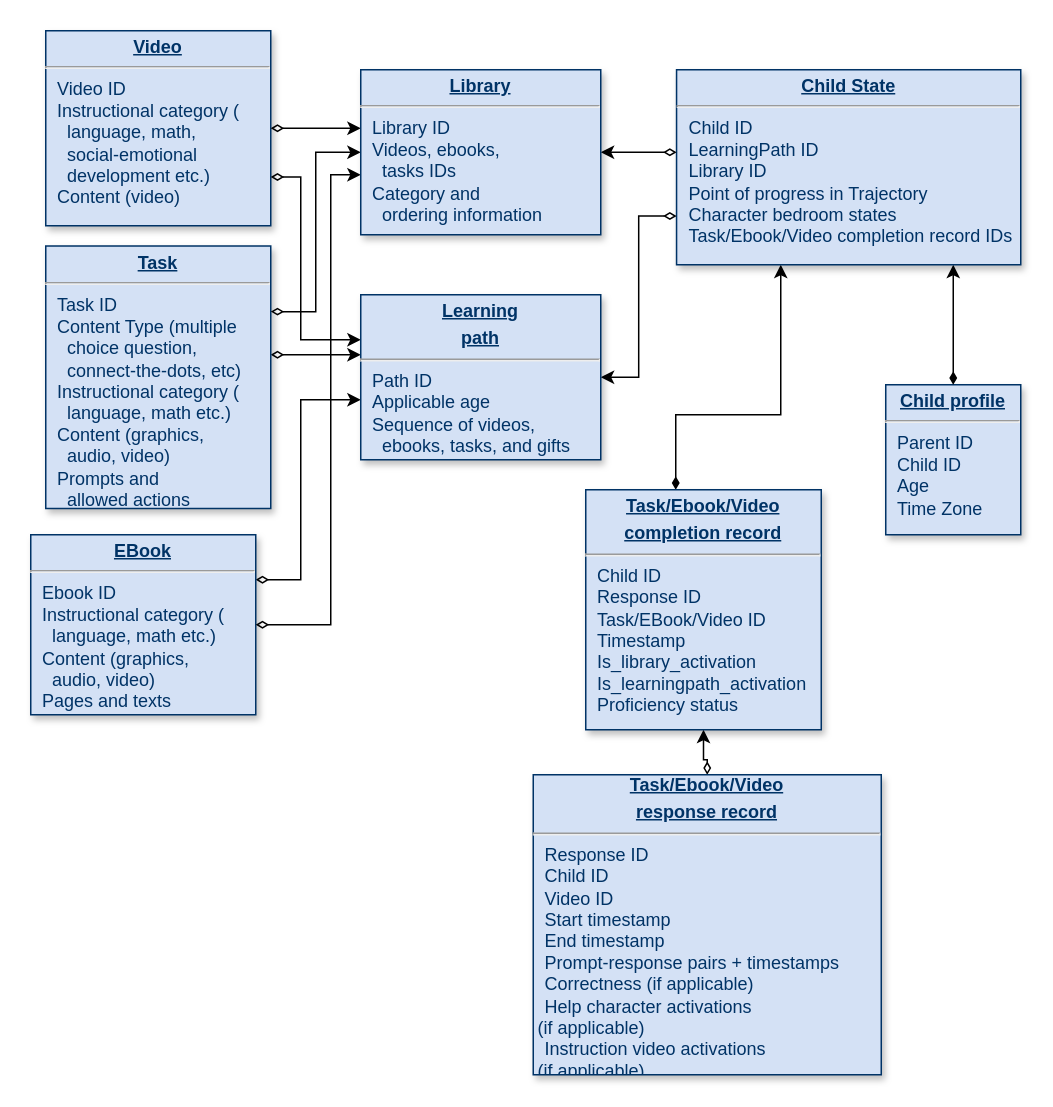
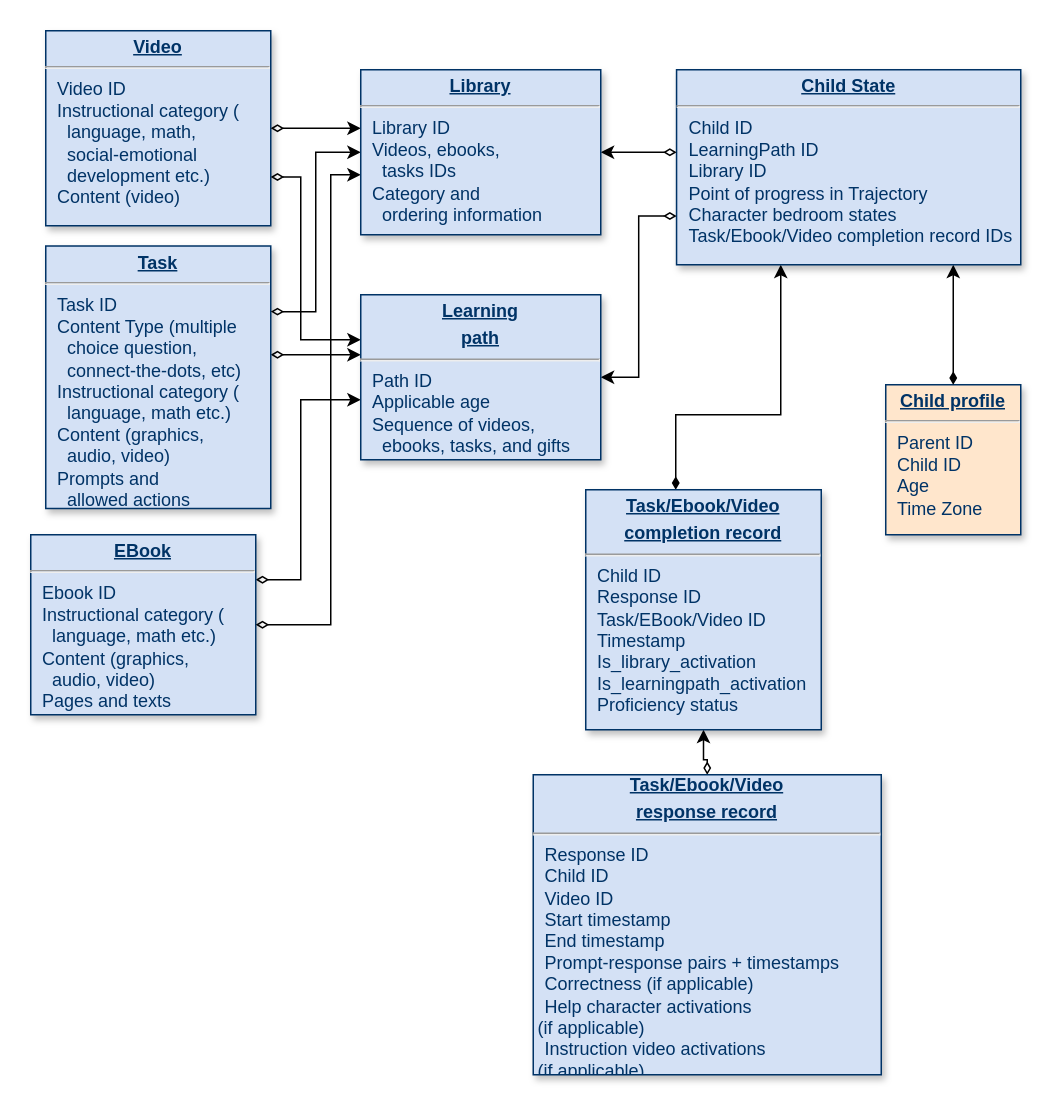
(953, 460) -> (953, 460)
